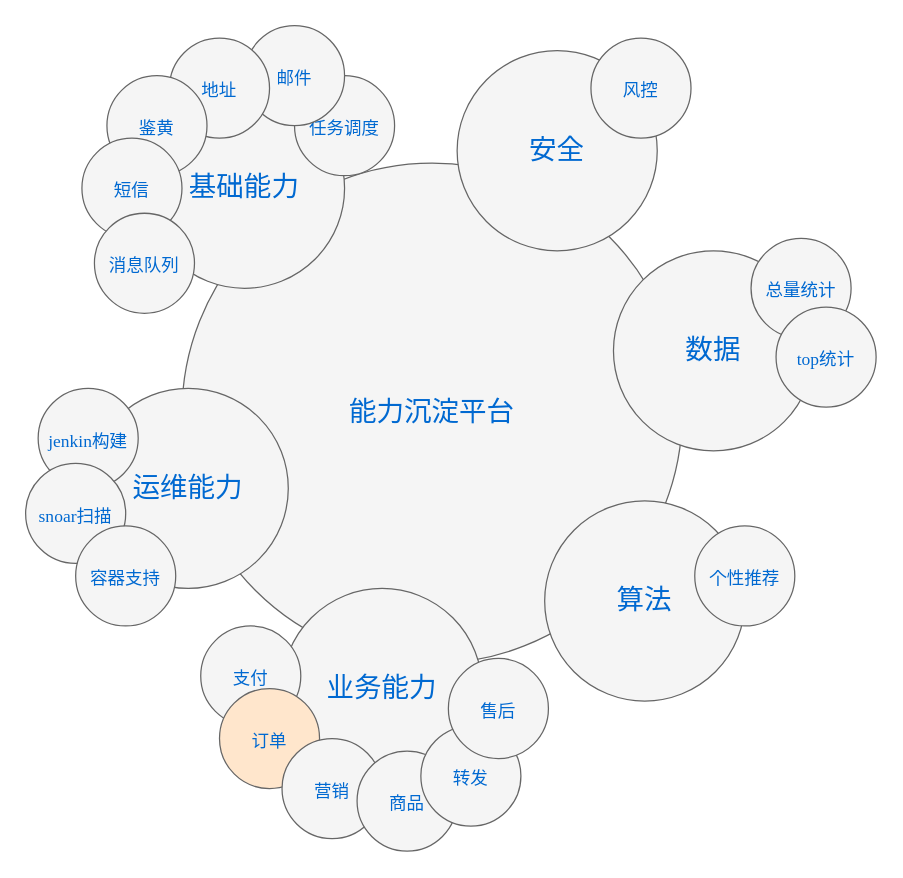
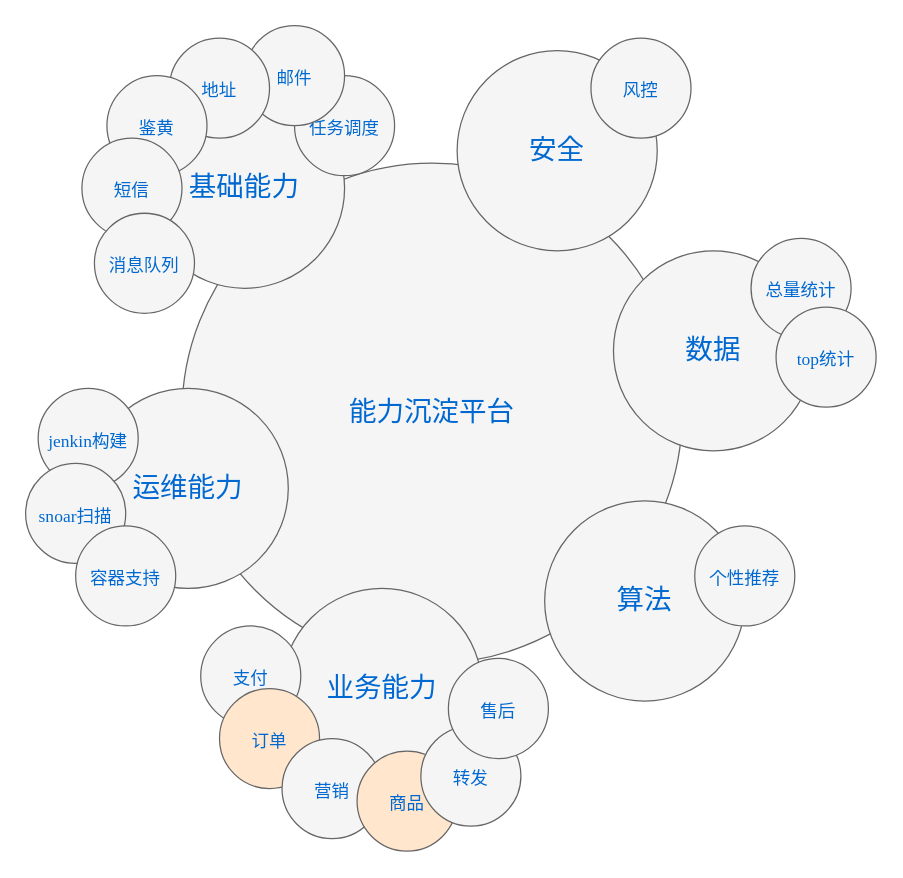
(407, 801) -> (407, 801)
